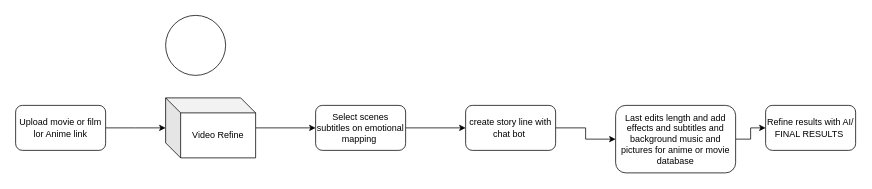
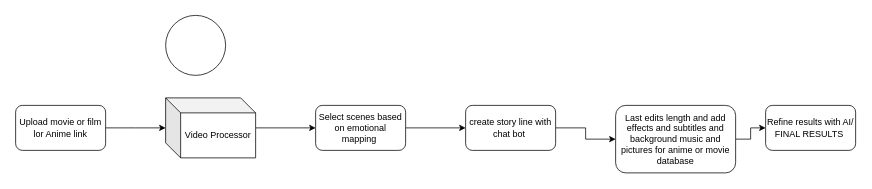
(360, 128) -> (360, 128)
(218, 135) -> (218, 135)
